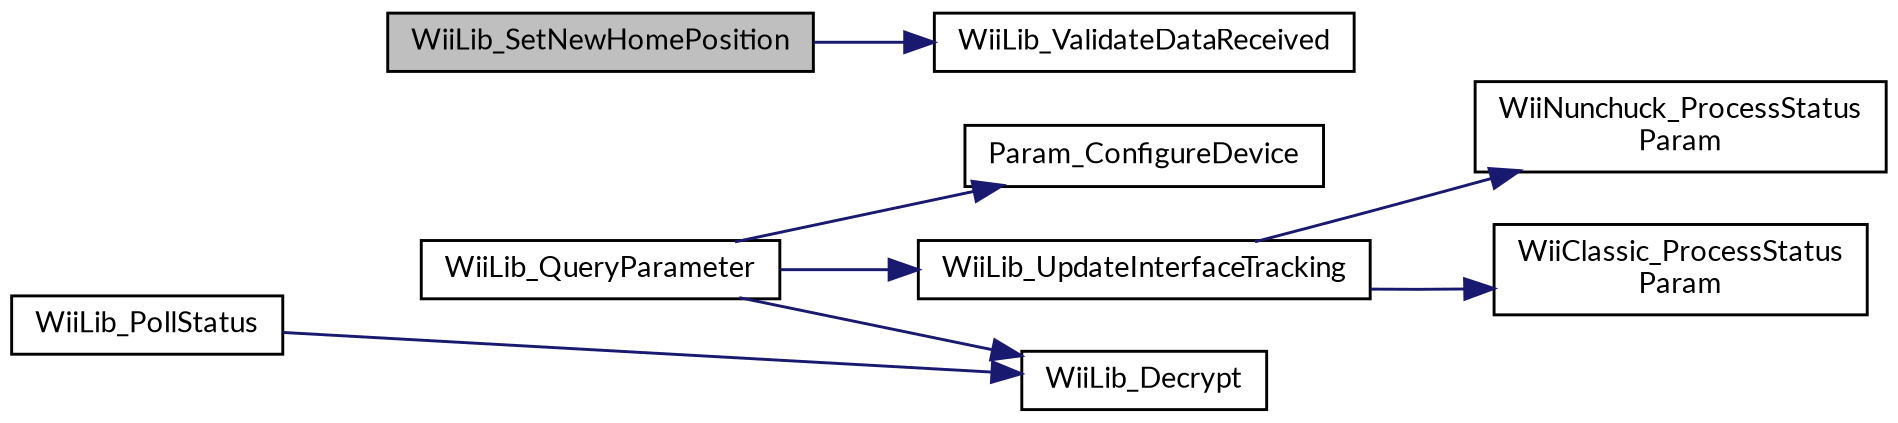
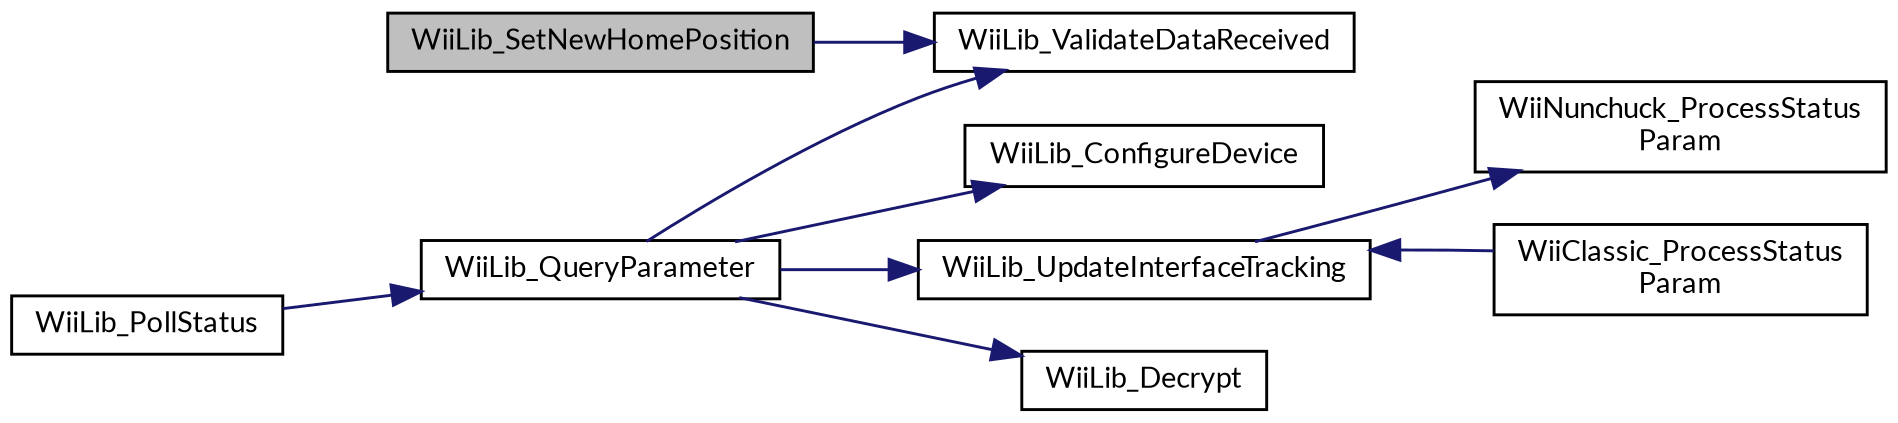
none -> (806, 149)
(1144, 156) -> (1144, 156)
(1418, 289) -> (1447, 250)
(637, 352) -> (337, 302)
